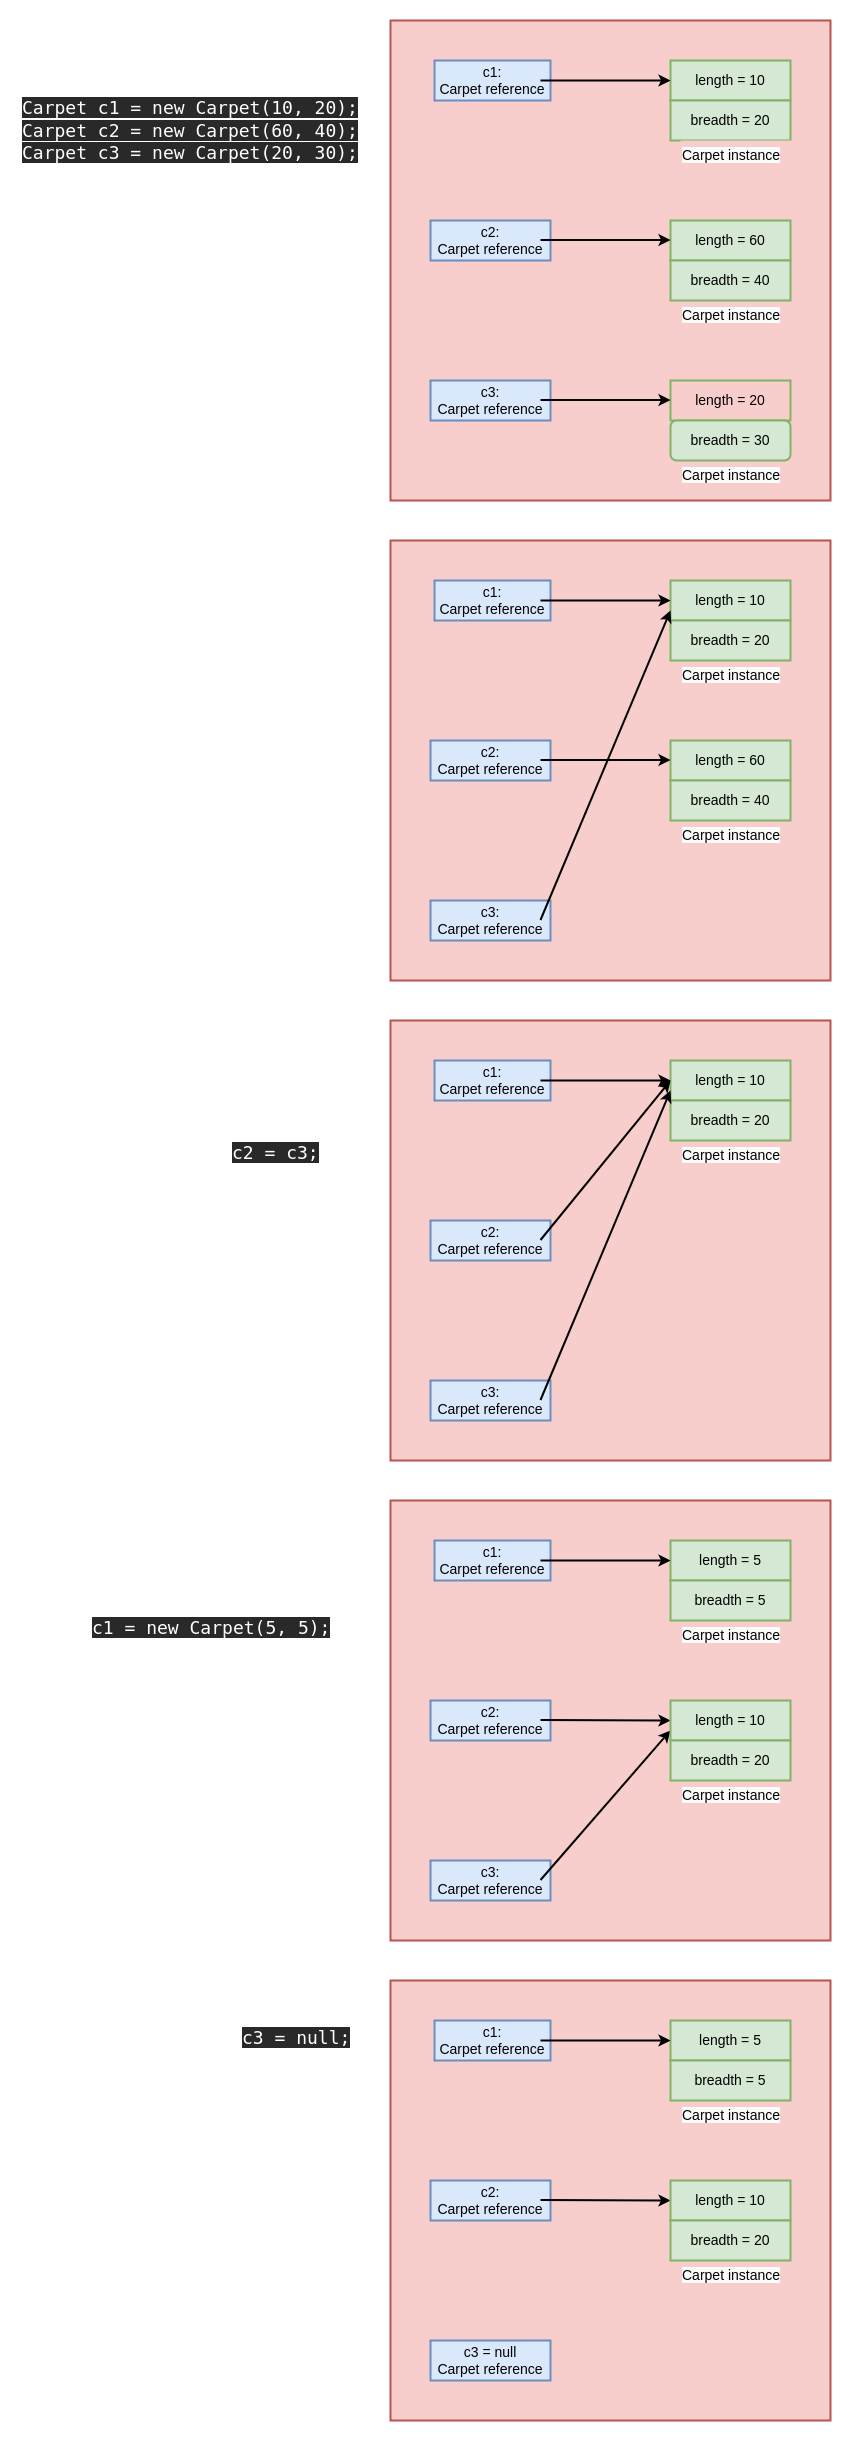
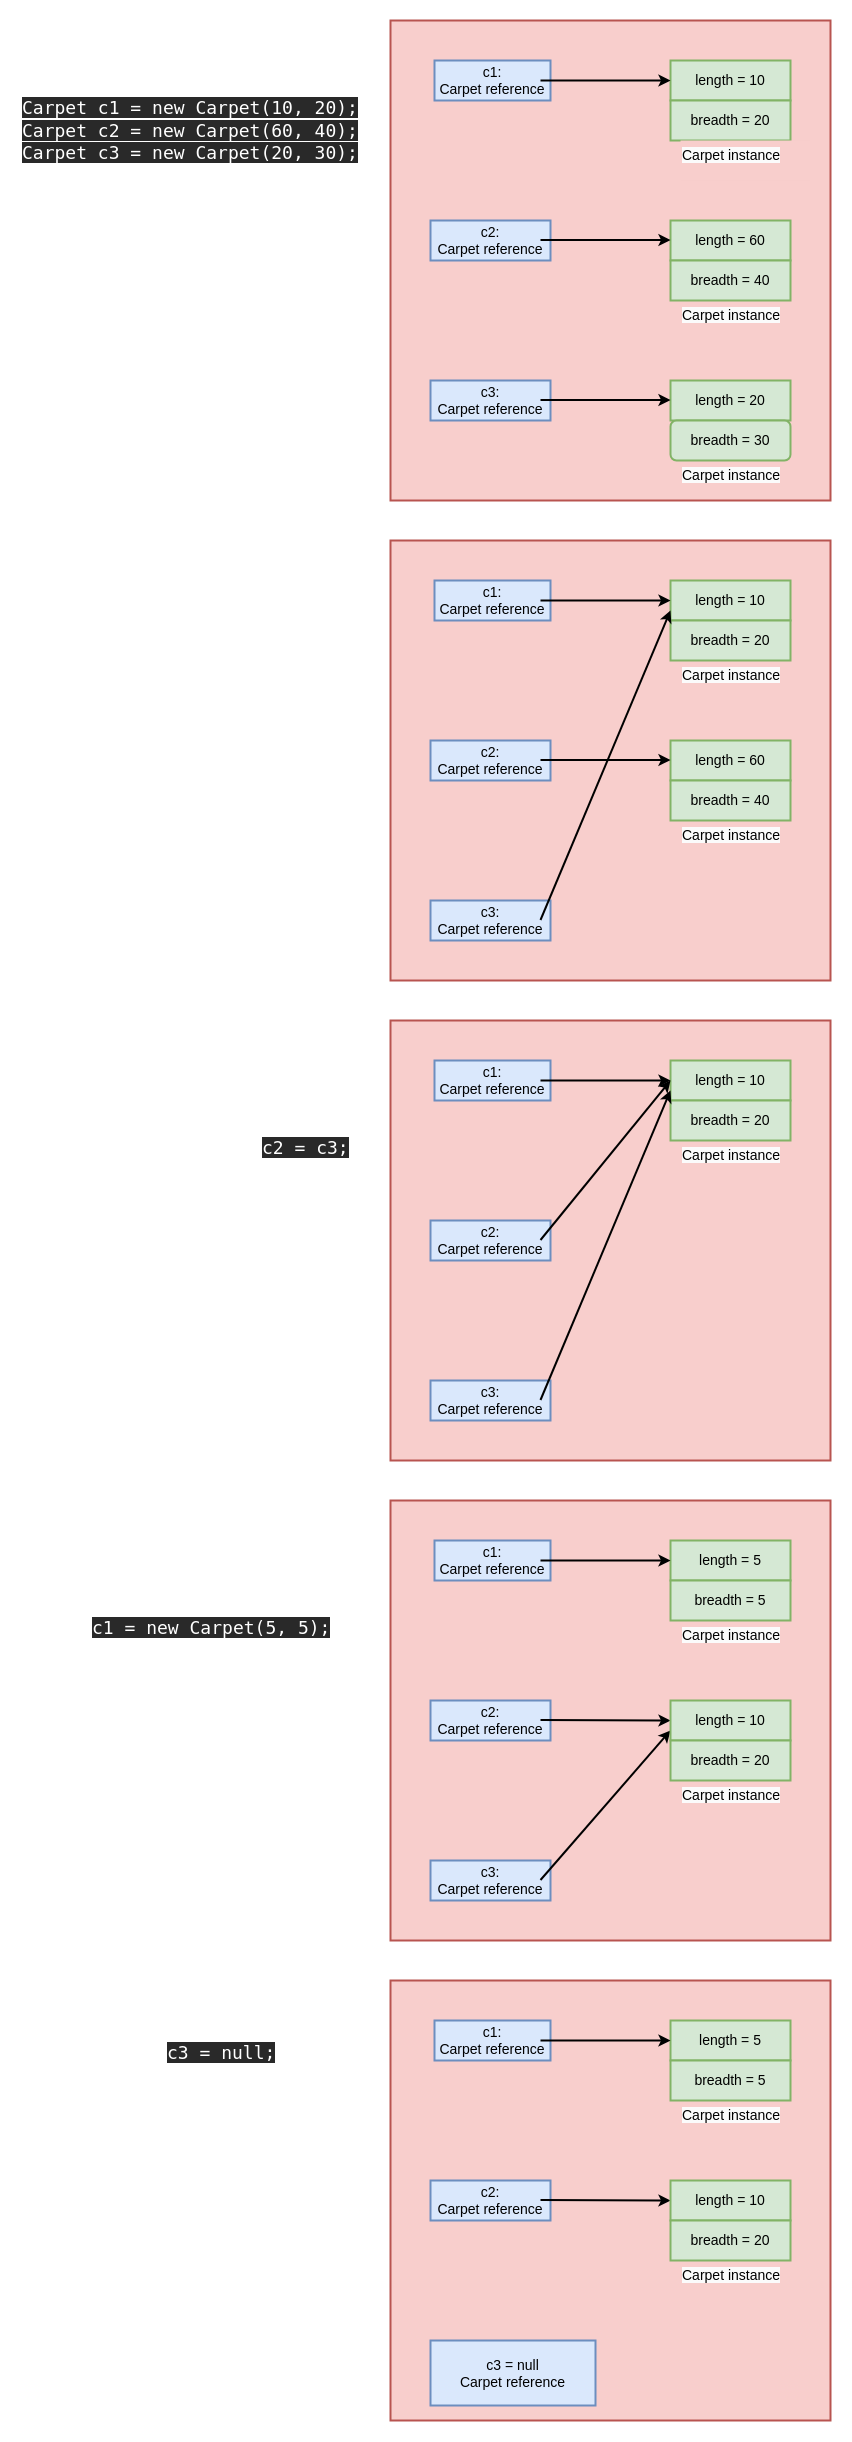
(731, 401) -> (731, 401)
(281, 1156) -> (311, 1151)
(306, 2041) -> (231, 2056)
(491, 2361) -> (513, 2373)
